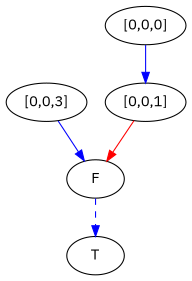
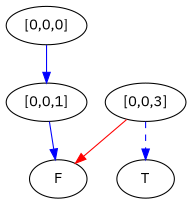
(68, 136) -> (105, 138)
(123, 136) -> (52, 135)
(96, 212) -> (146, 135)
